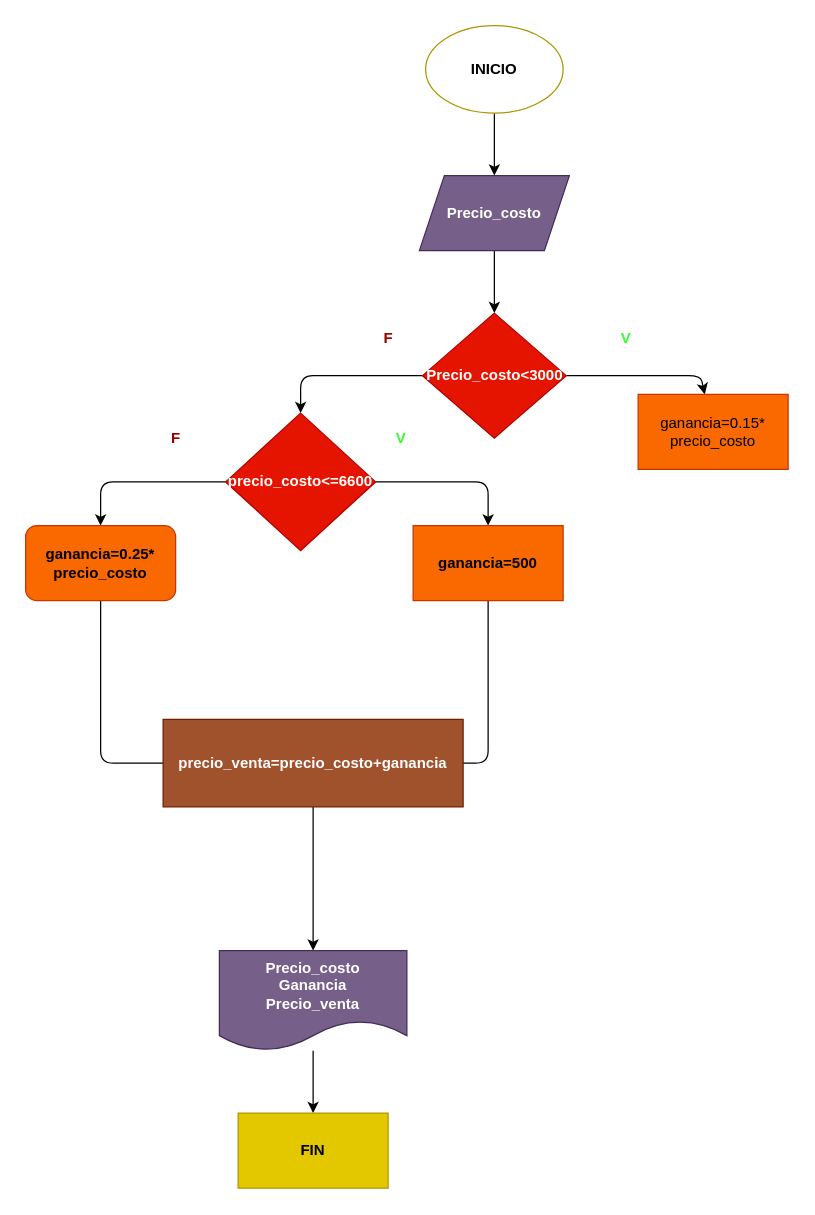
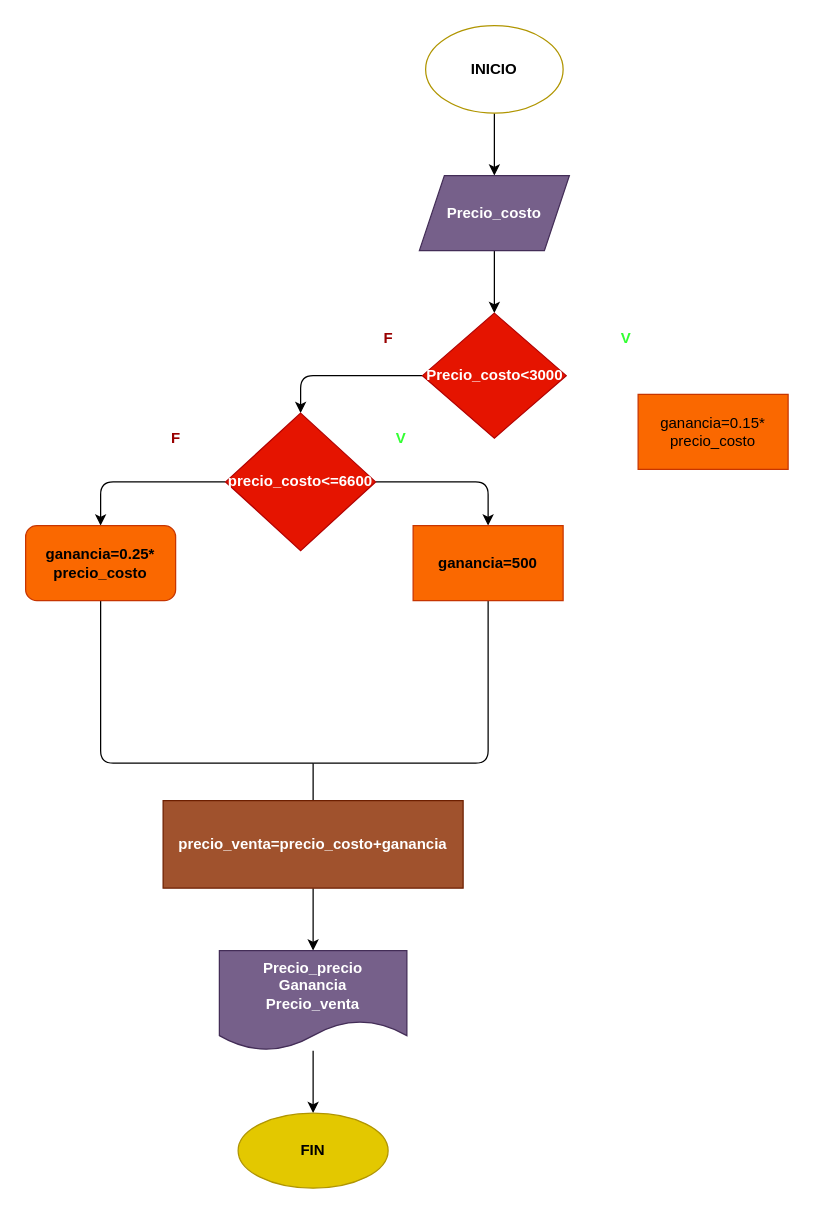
(636, 376) -> none
(313, 763) -> (313, 844)
(313, 986) -> (313, 986)
(313, 1151) -> (313, 1151)
